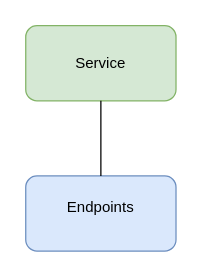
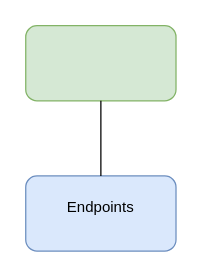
(101, 63) -> none
